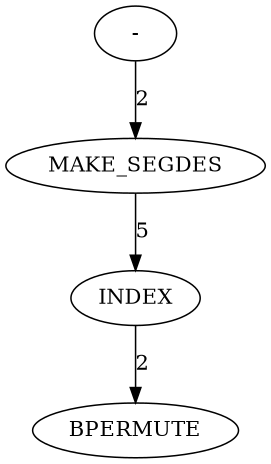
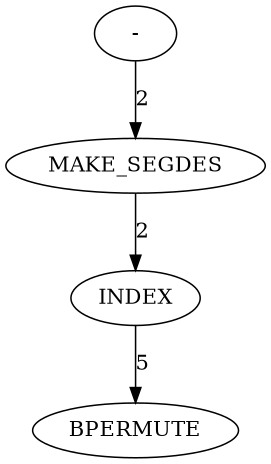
(143, 232) -> (143, 232)
(143, 364) -> (143, 364)
